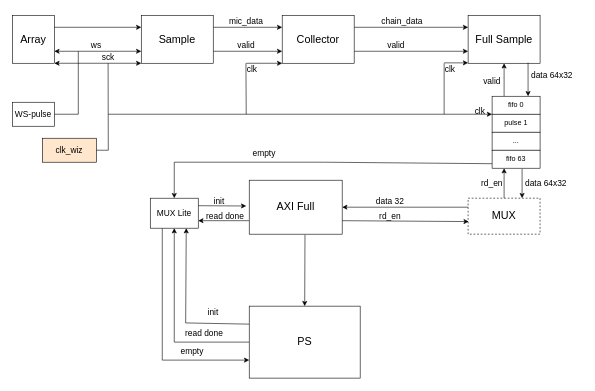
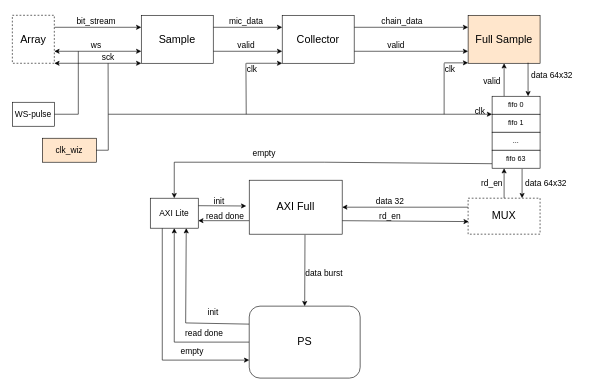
none -> (96, 21)
(33, 39) -> (33, 39)
(504, 39) -> (504, 39)
(516, 123) -> (516, 123)
(174, 213) -> (174, 213)
none -> (324, 273)
(305, 342) -> (305, 342)
